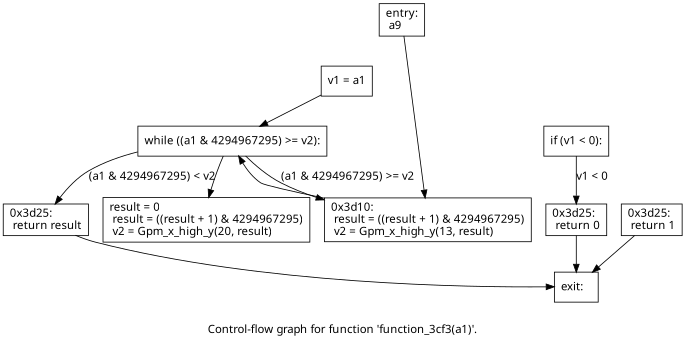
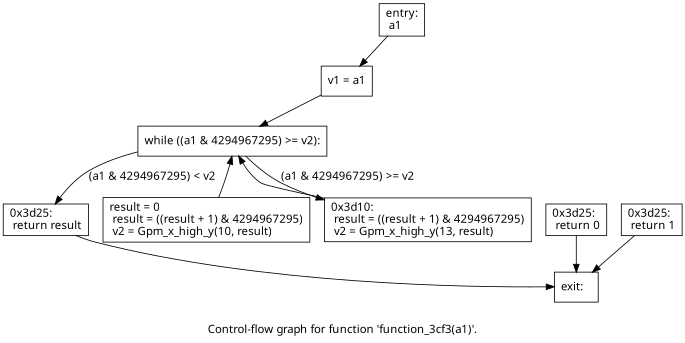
(394, 26) -> (394, 26)
(414, 113) -> (377, 48)
(576, 141) -> none
(217, 173) -> (225, 181)
(191, 232) -> (191, 232)
